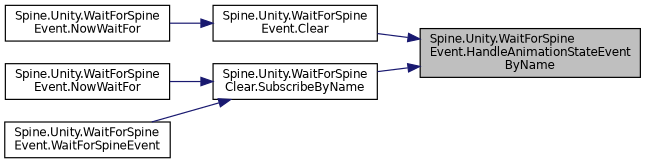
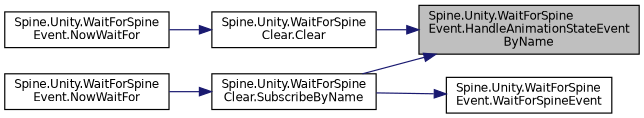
(295, 23) -> (294, 30)
(185, 112) -> (405, 93)
